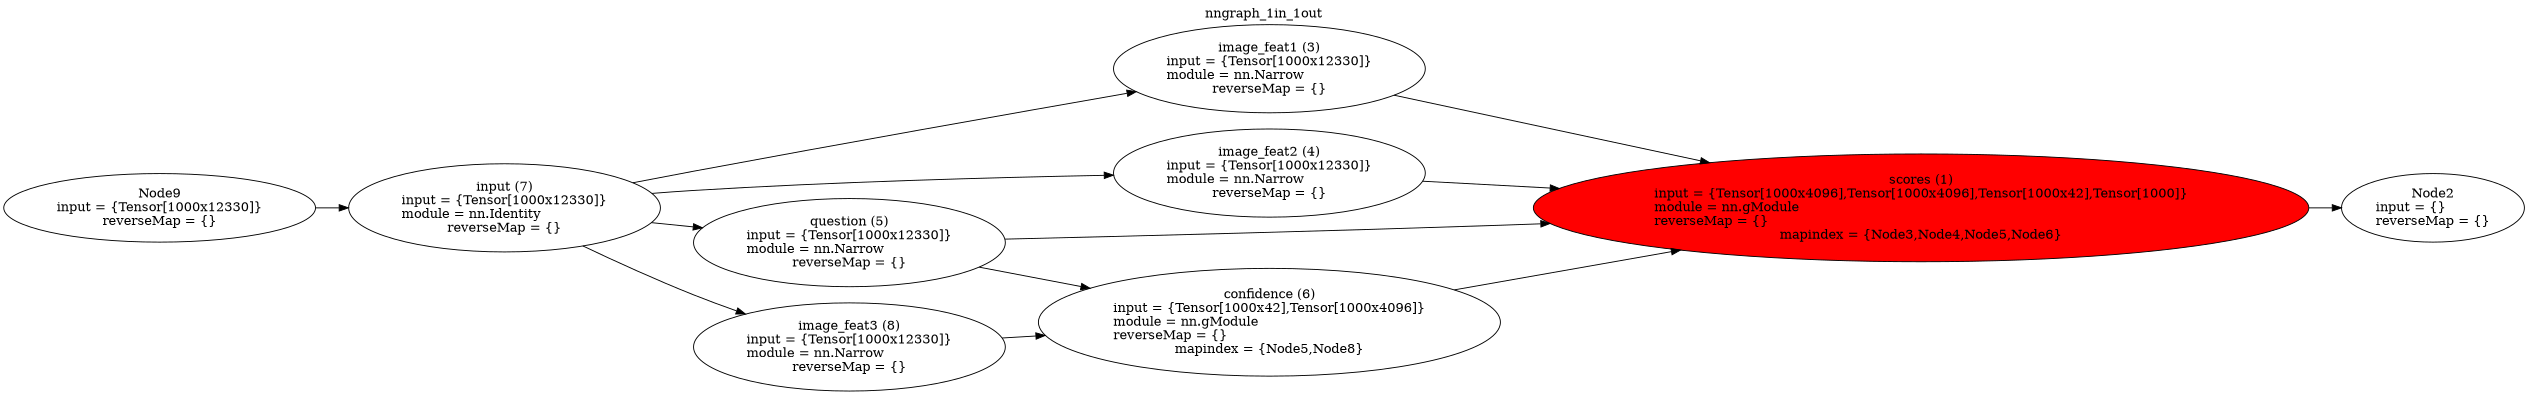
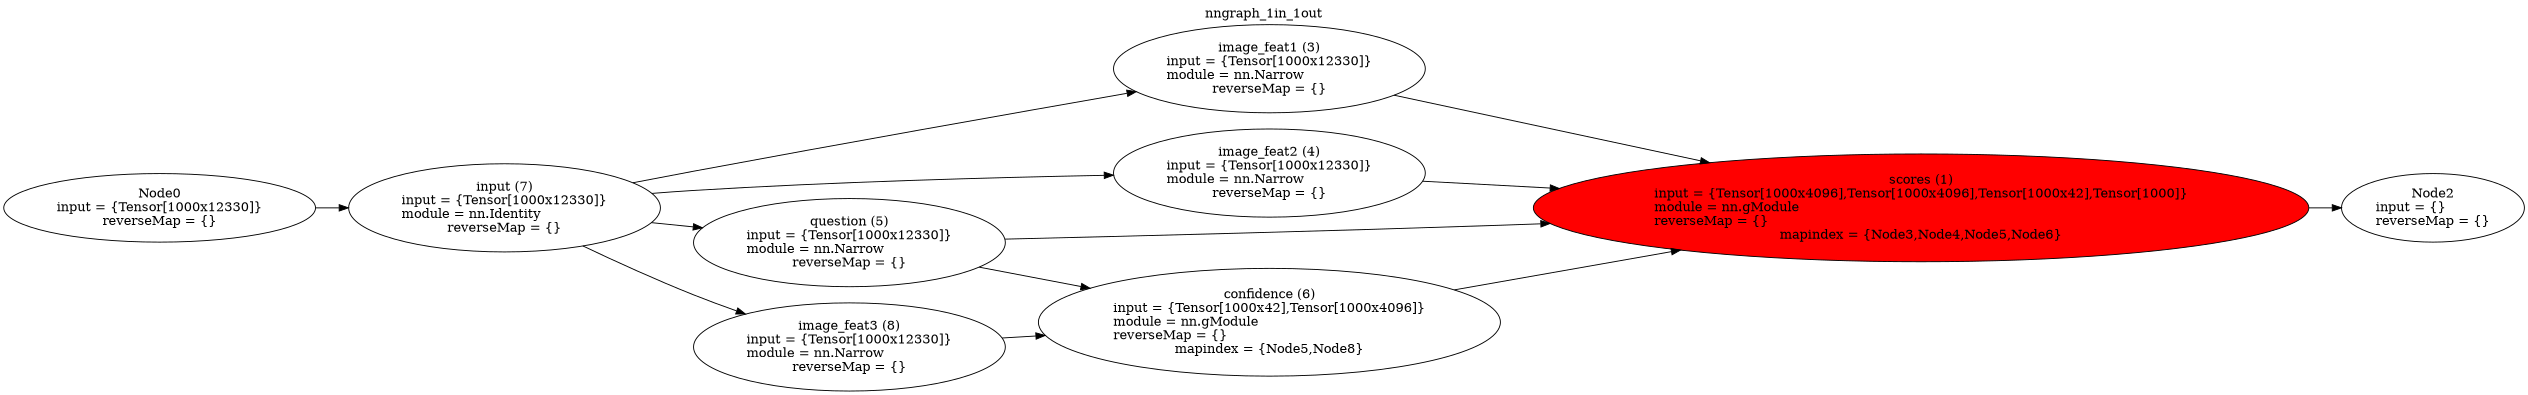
(160, 208) -> (160, 208)
